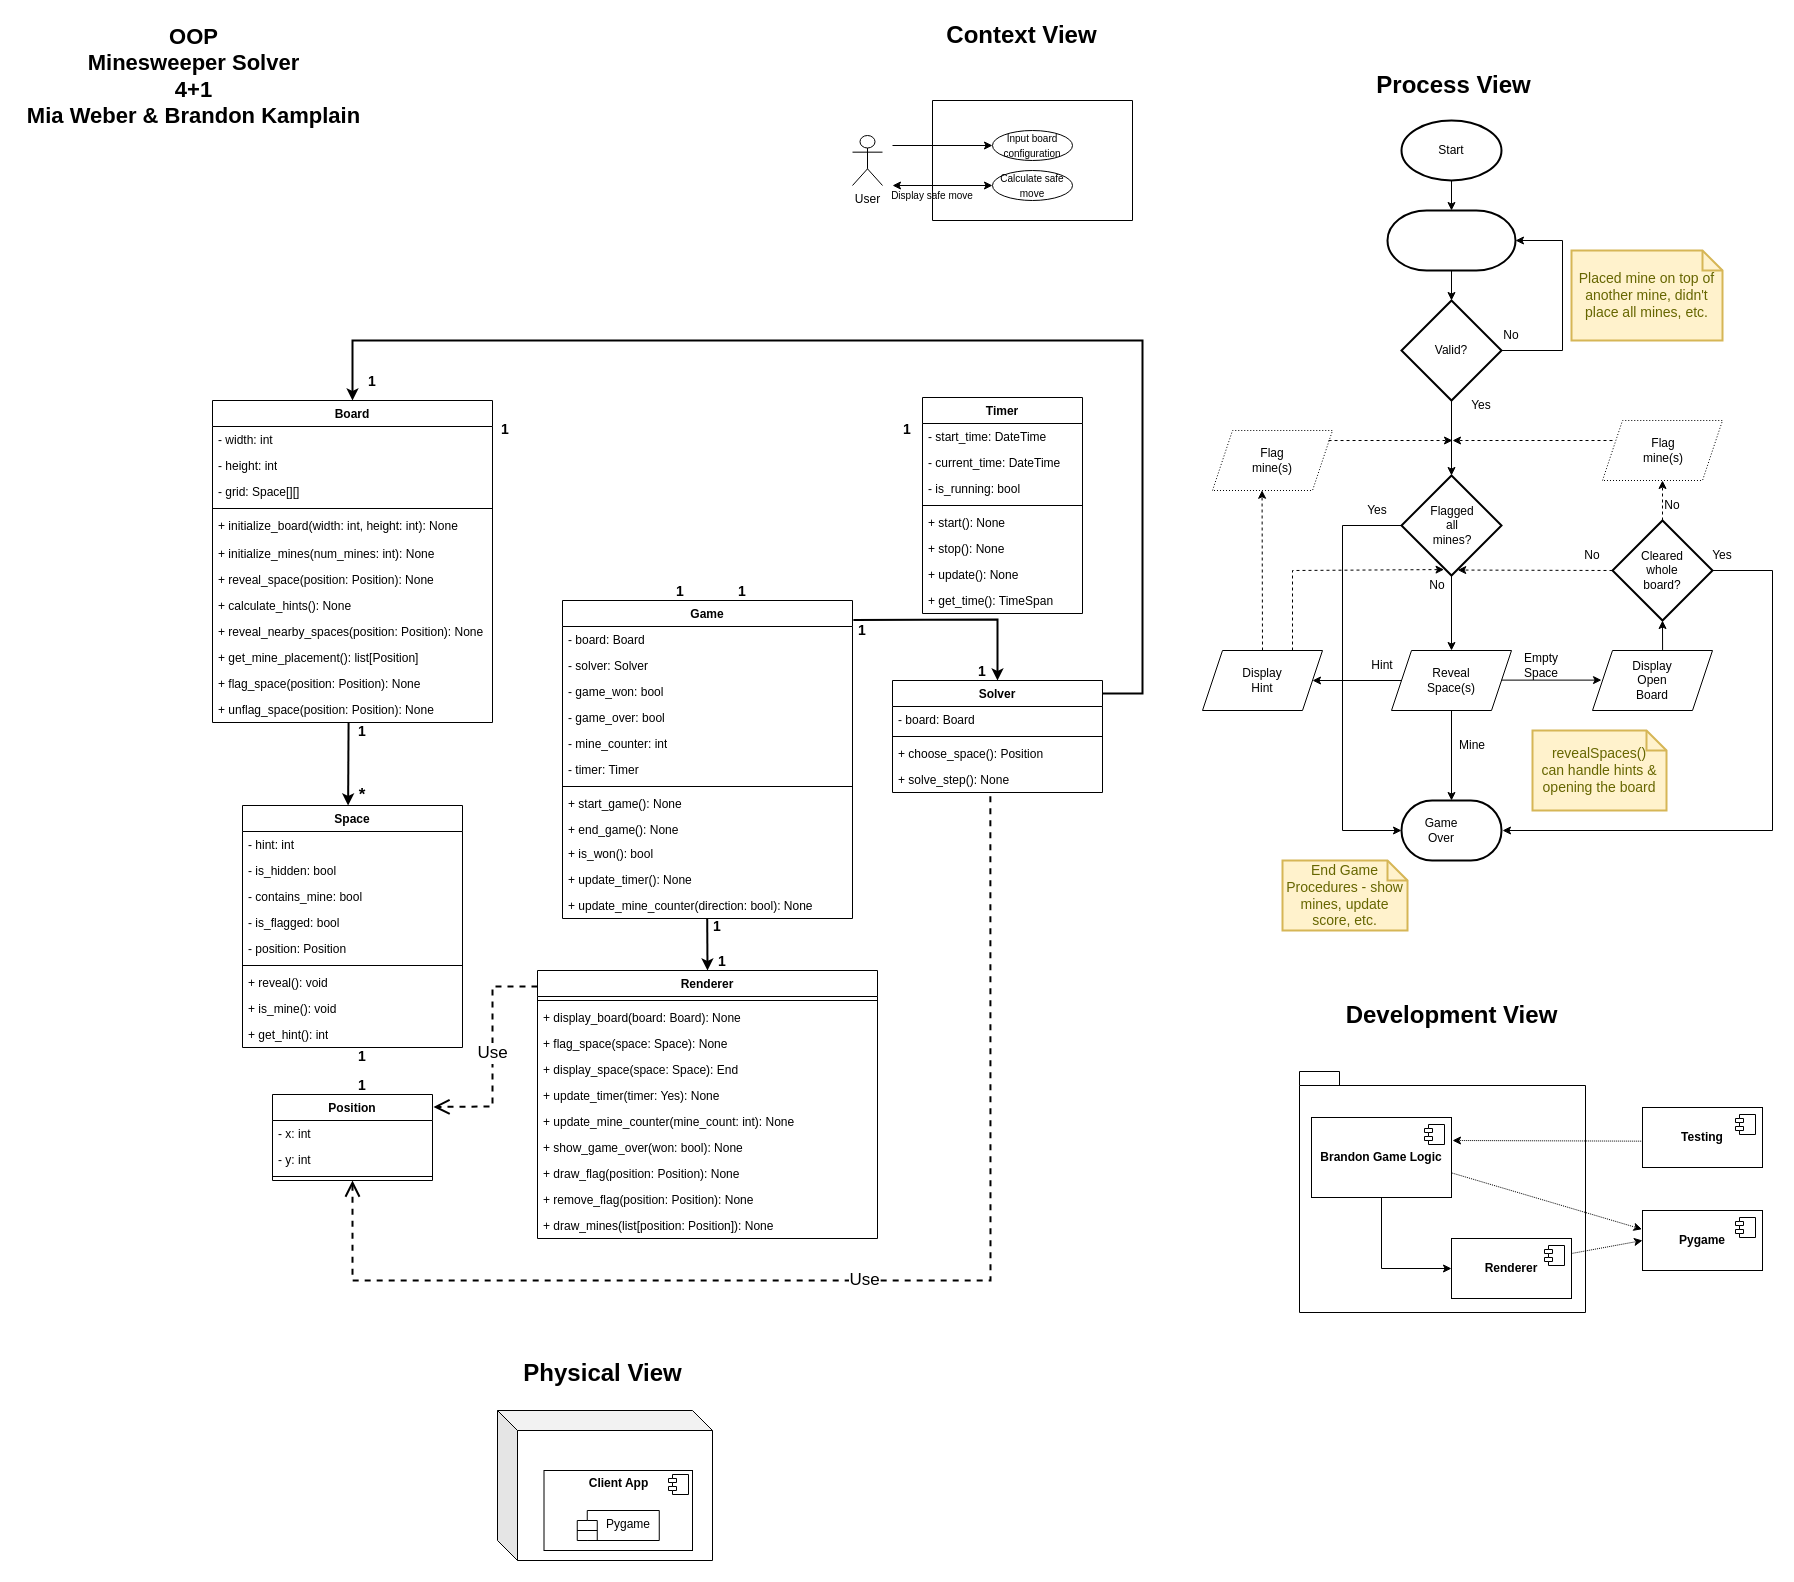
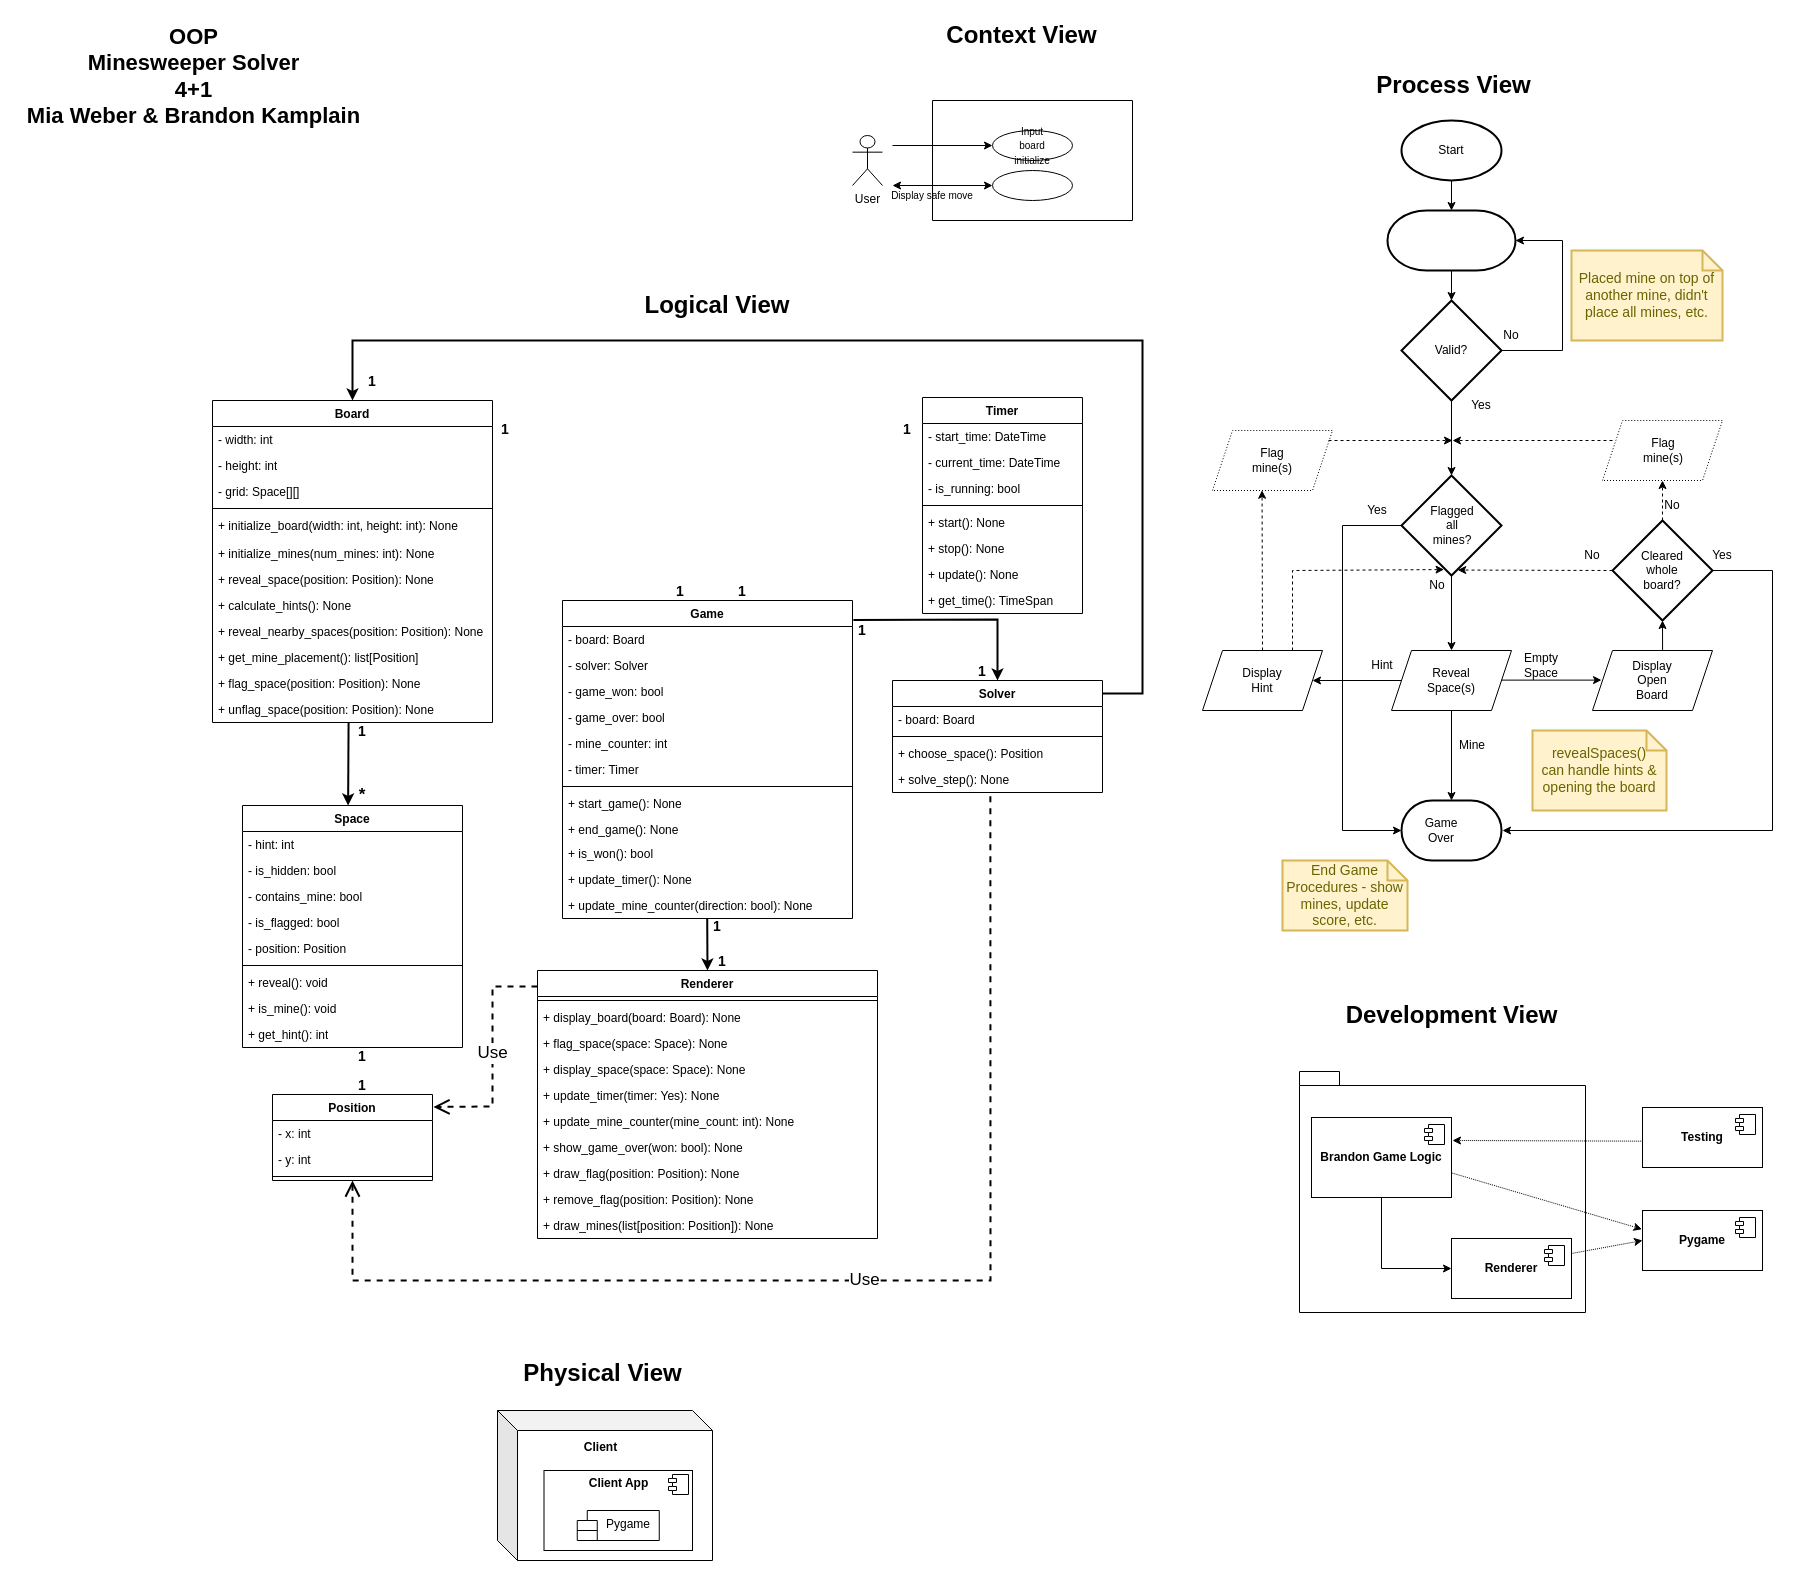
(1033, 146) -> (1033, 146)
(1033, 186) -> none
none -> (718, 306)
(647, 1071) -> (650, 1071)
none -> (600, 1448)
